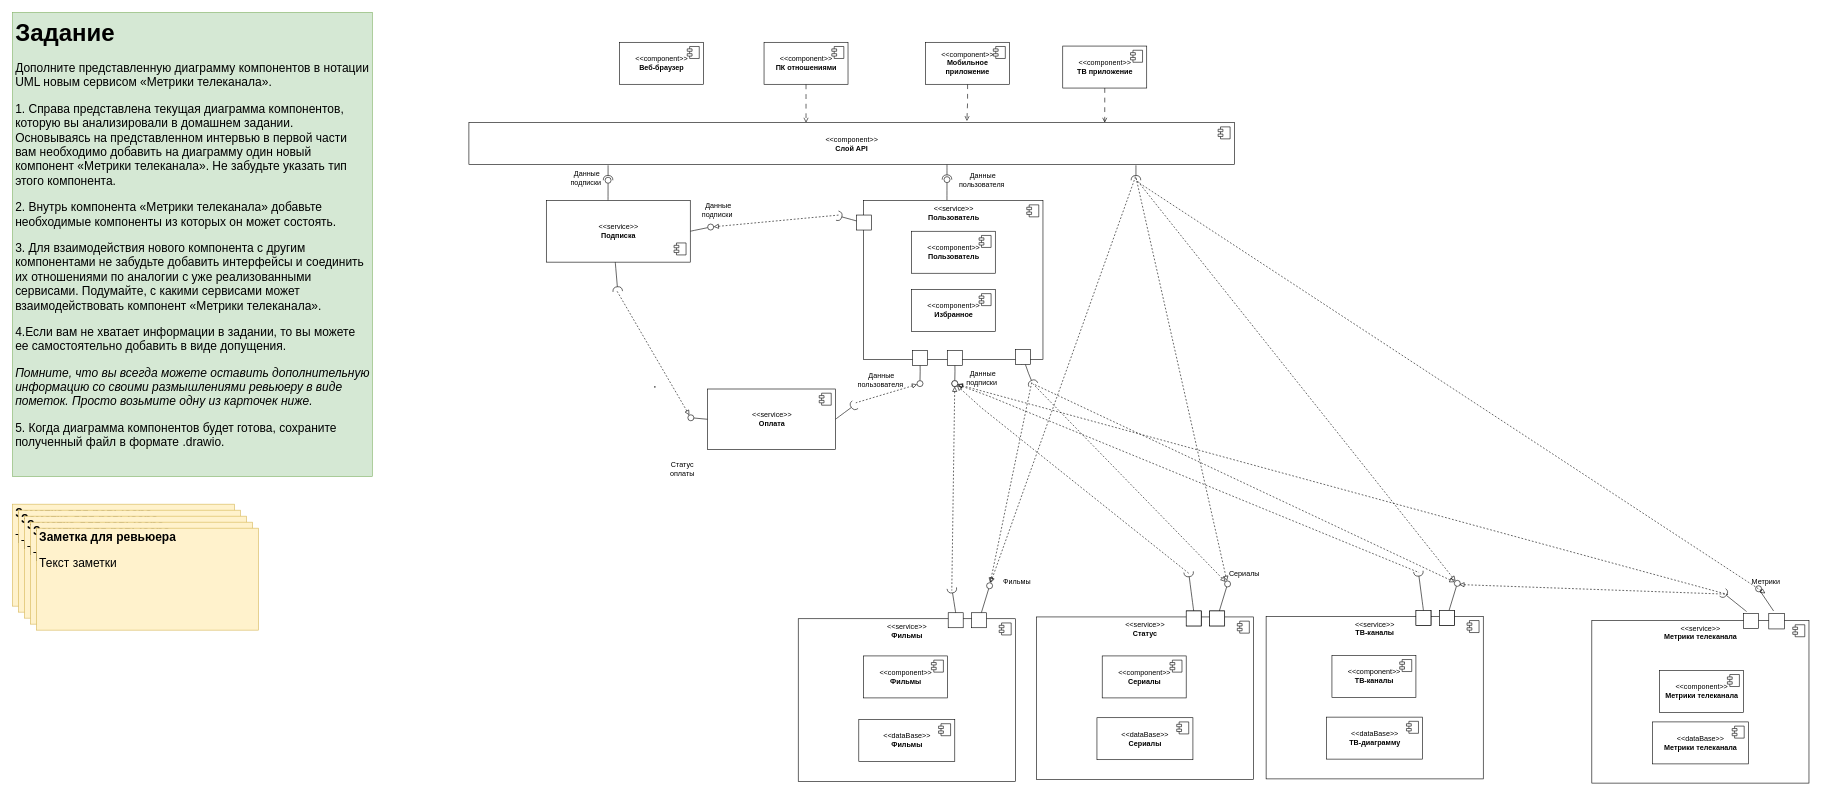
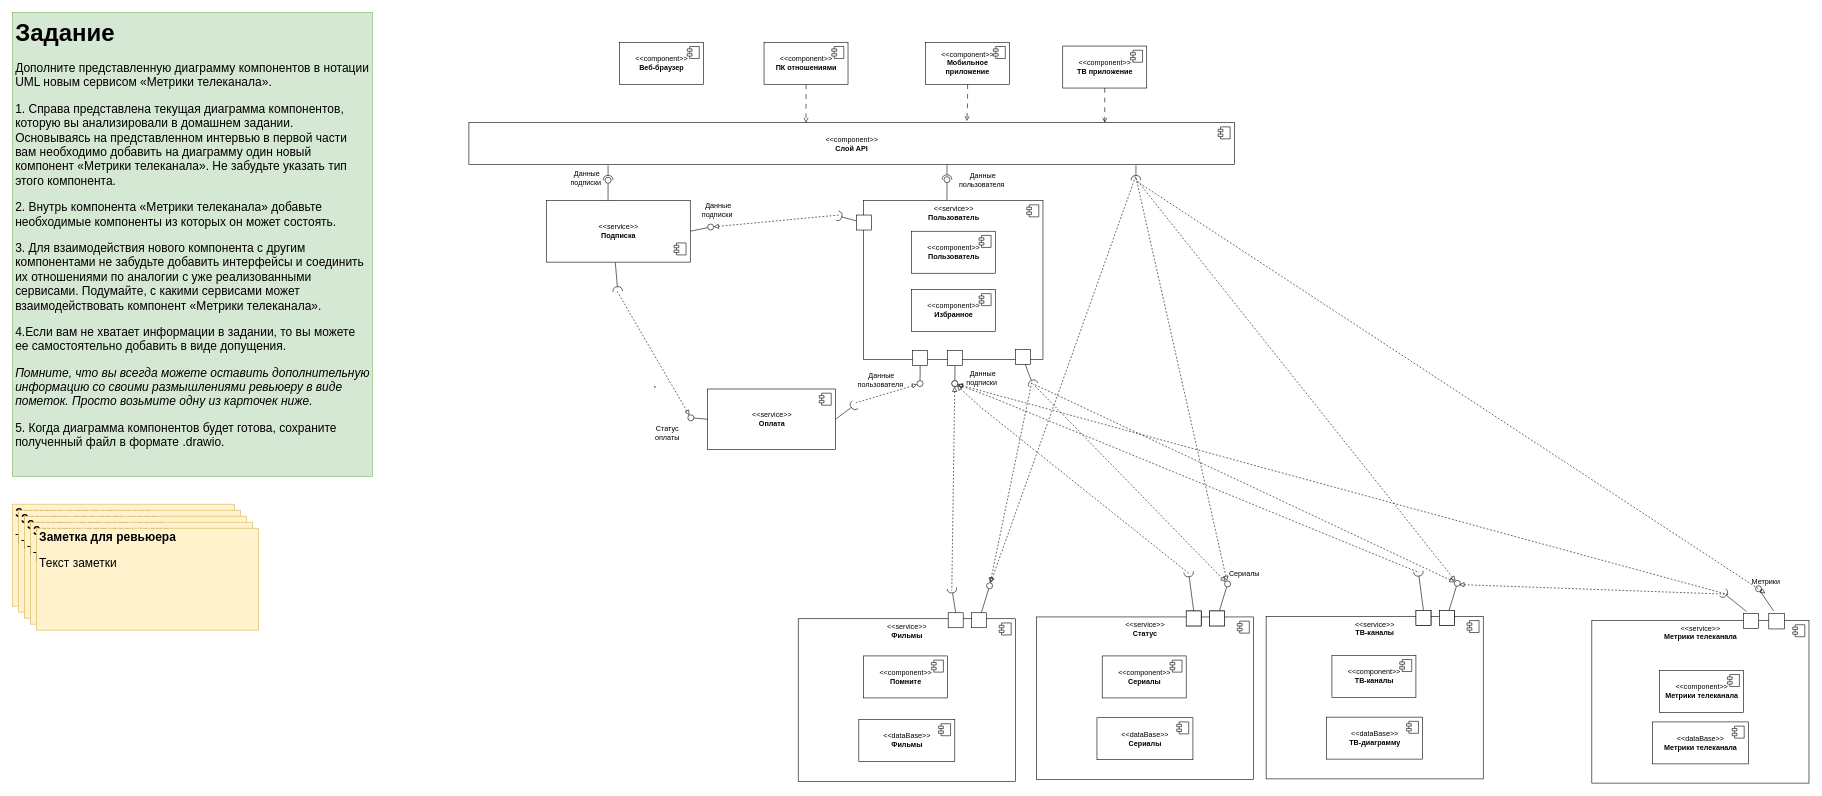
(683, 469) -> (668, 433)
(1017, 582) -> none
(906, 677) -> (906, 677)
